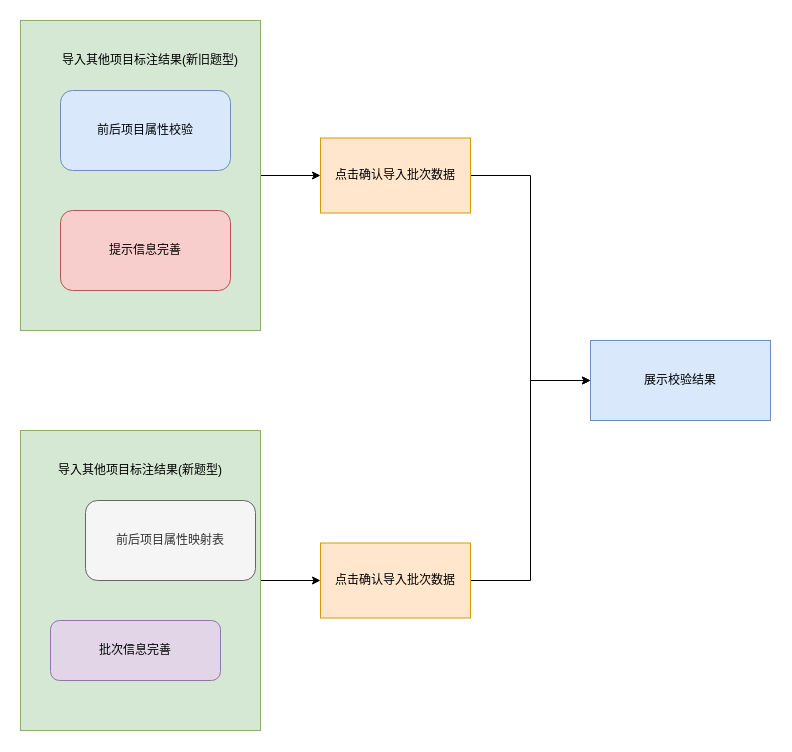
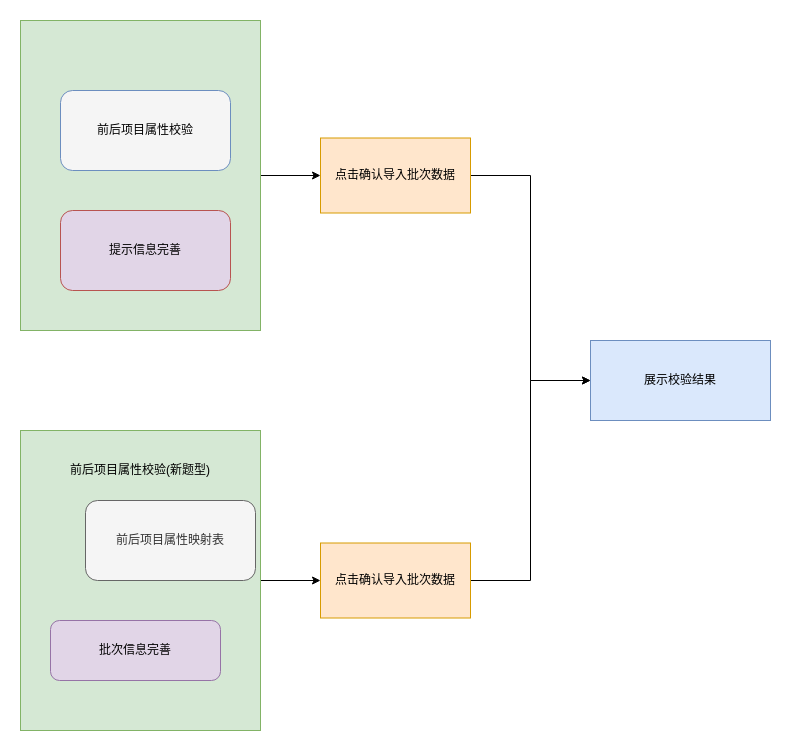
(151, 61) -> none
(146, 131) -> (146, 131)
(146, 251) -> (146, 251)
(141, 471) -> (141, 471)
